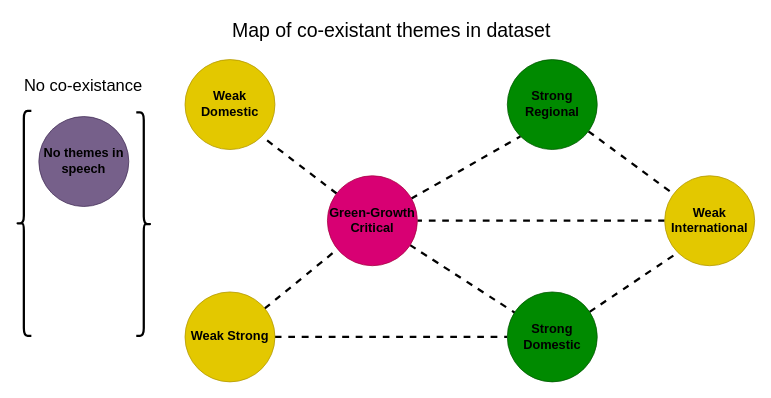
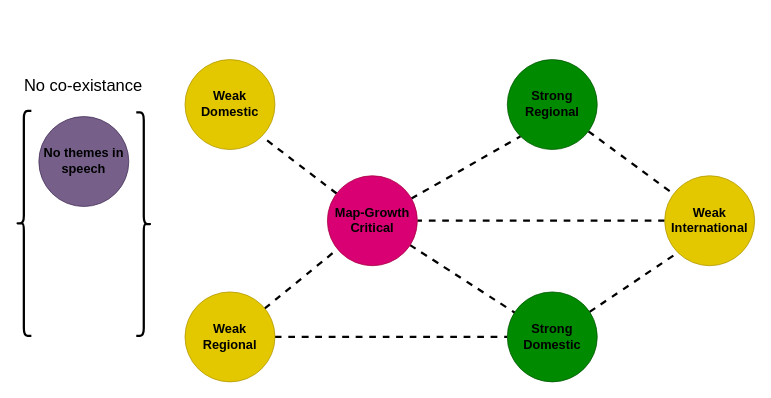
(391, 30) -> none
(372, 221) -> (372, 221)
(230, 337) -> (230, 337)
